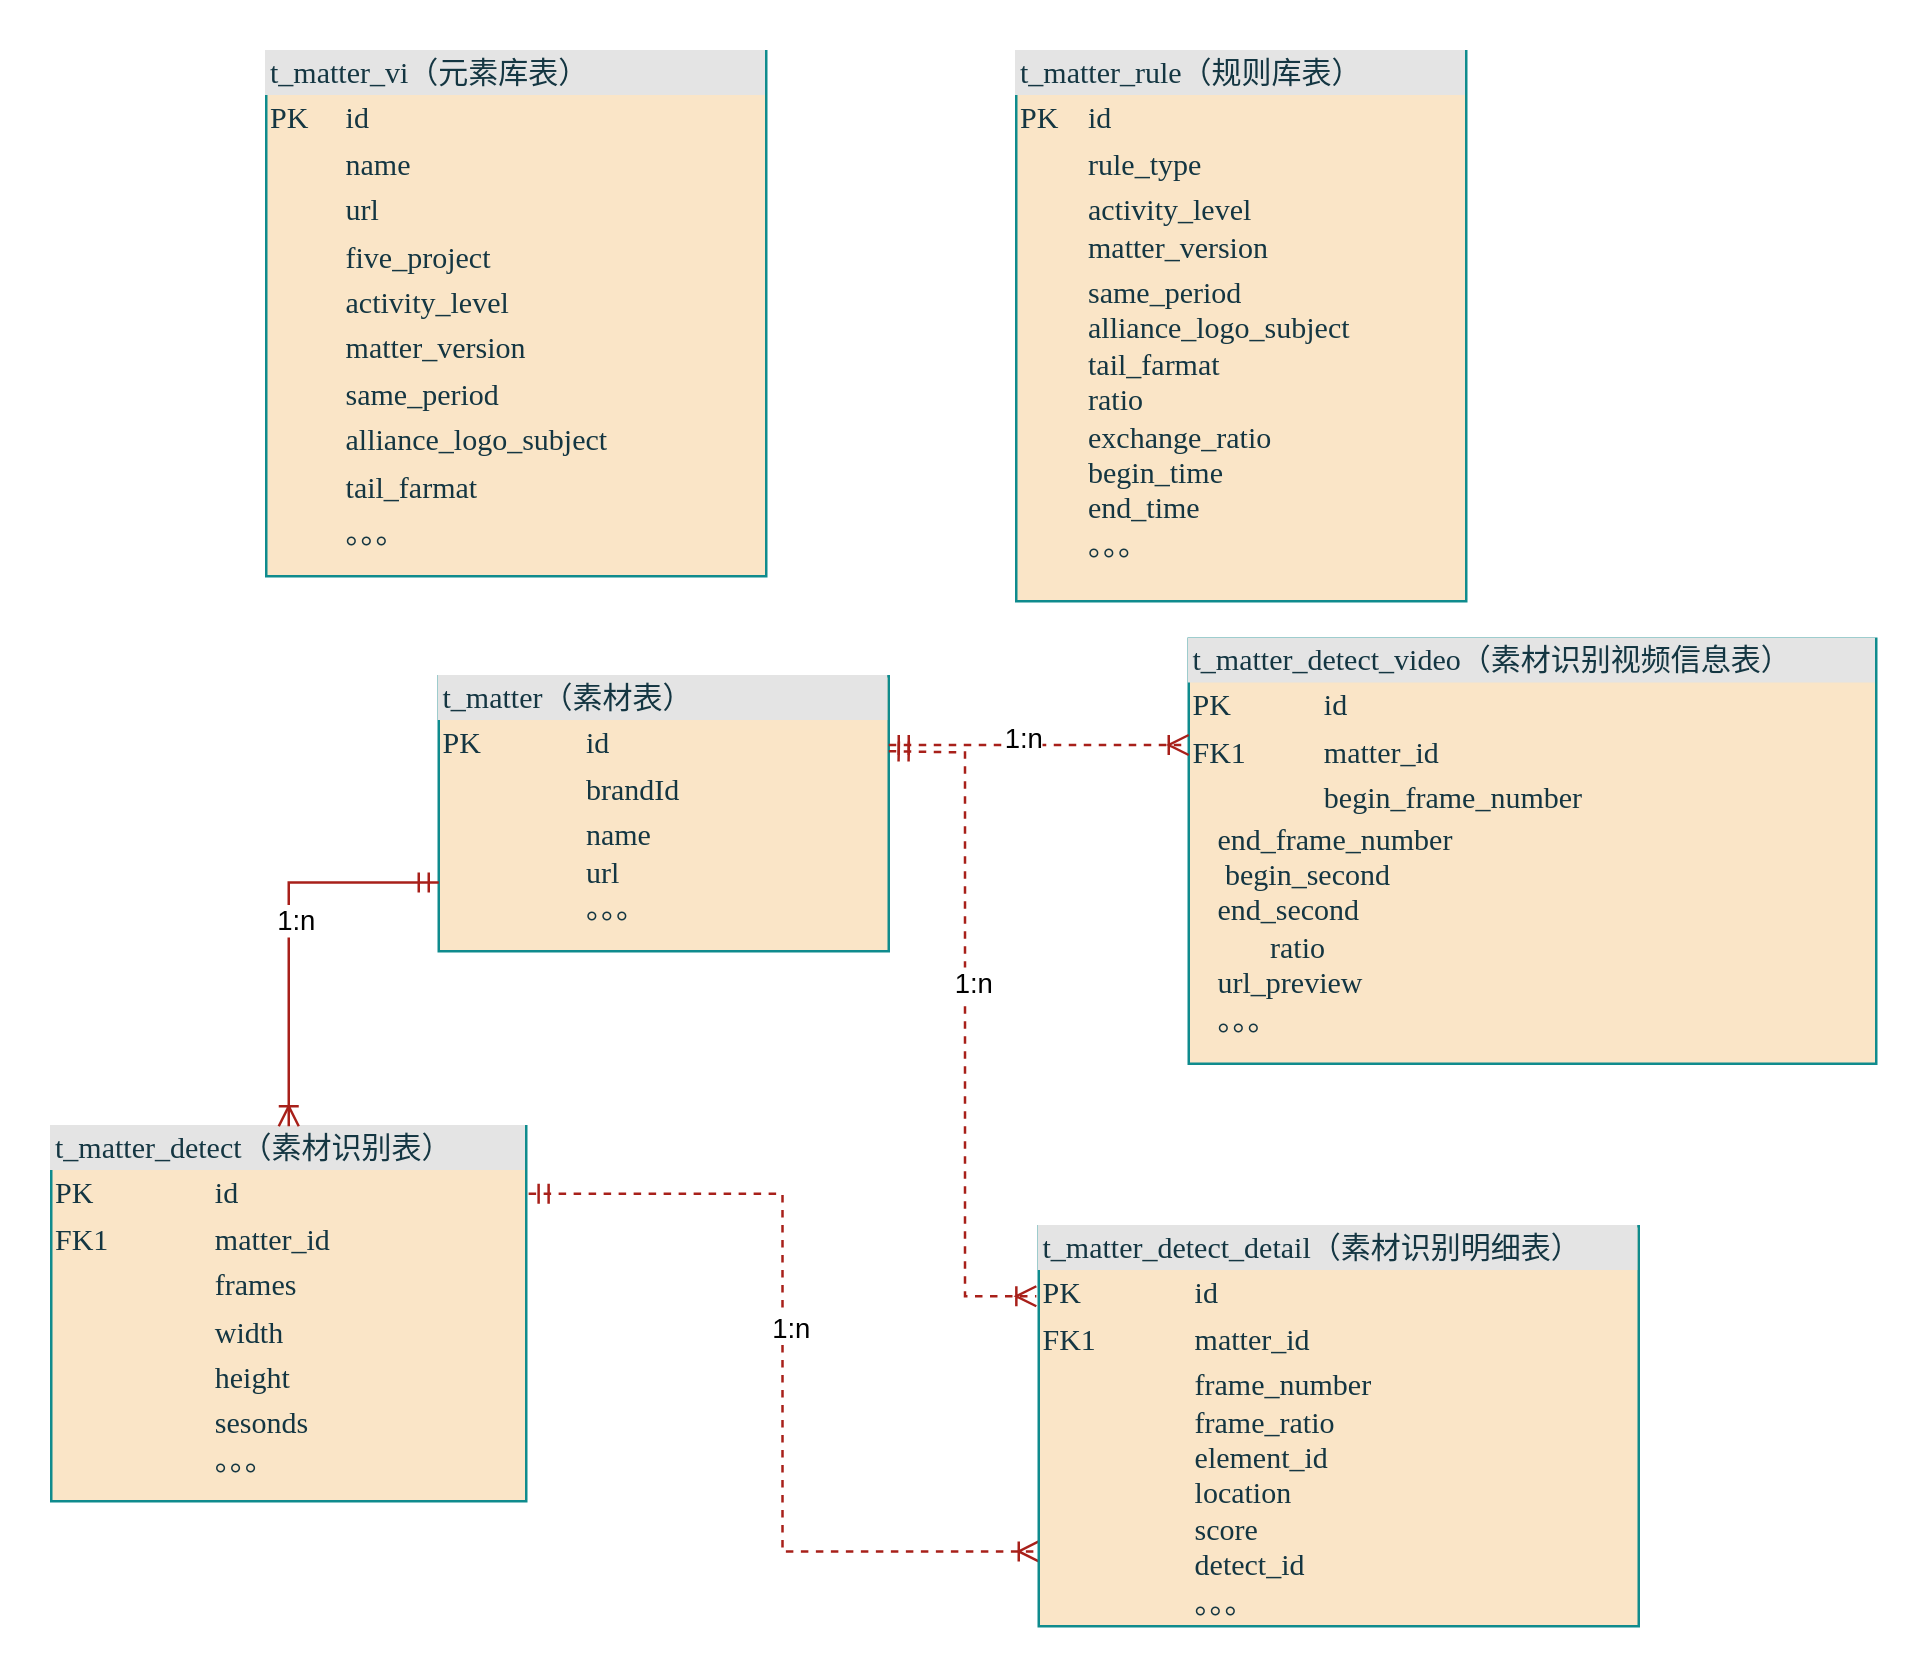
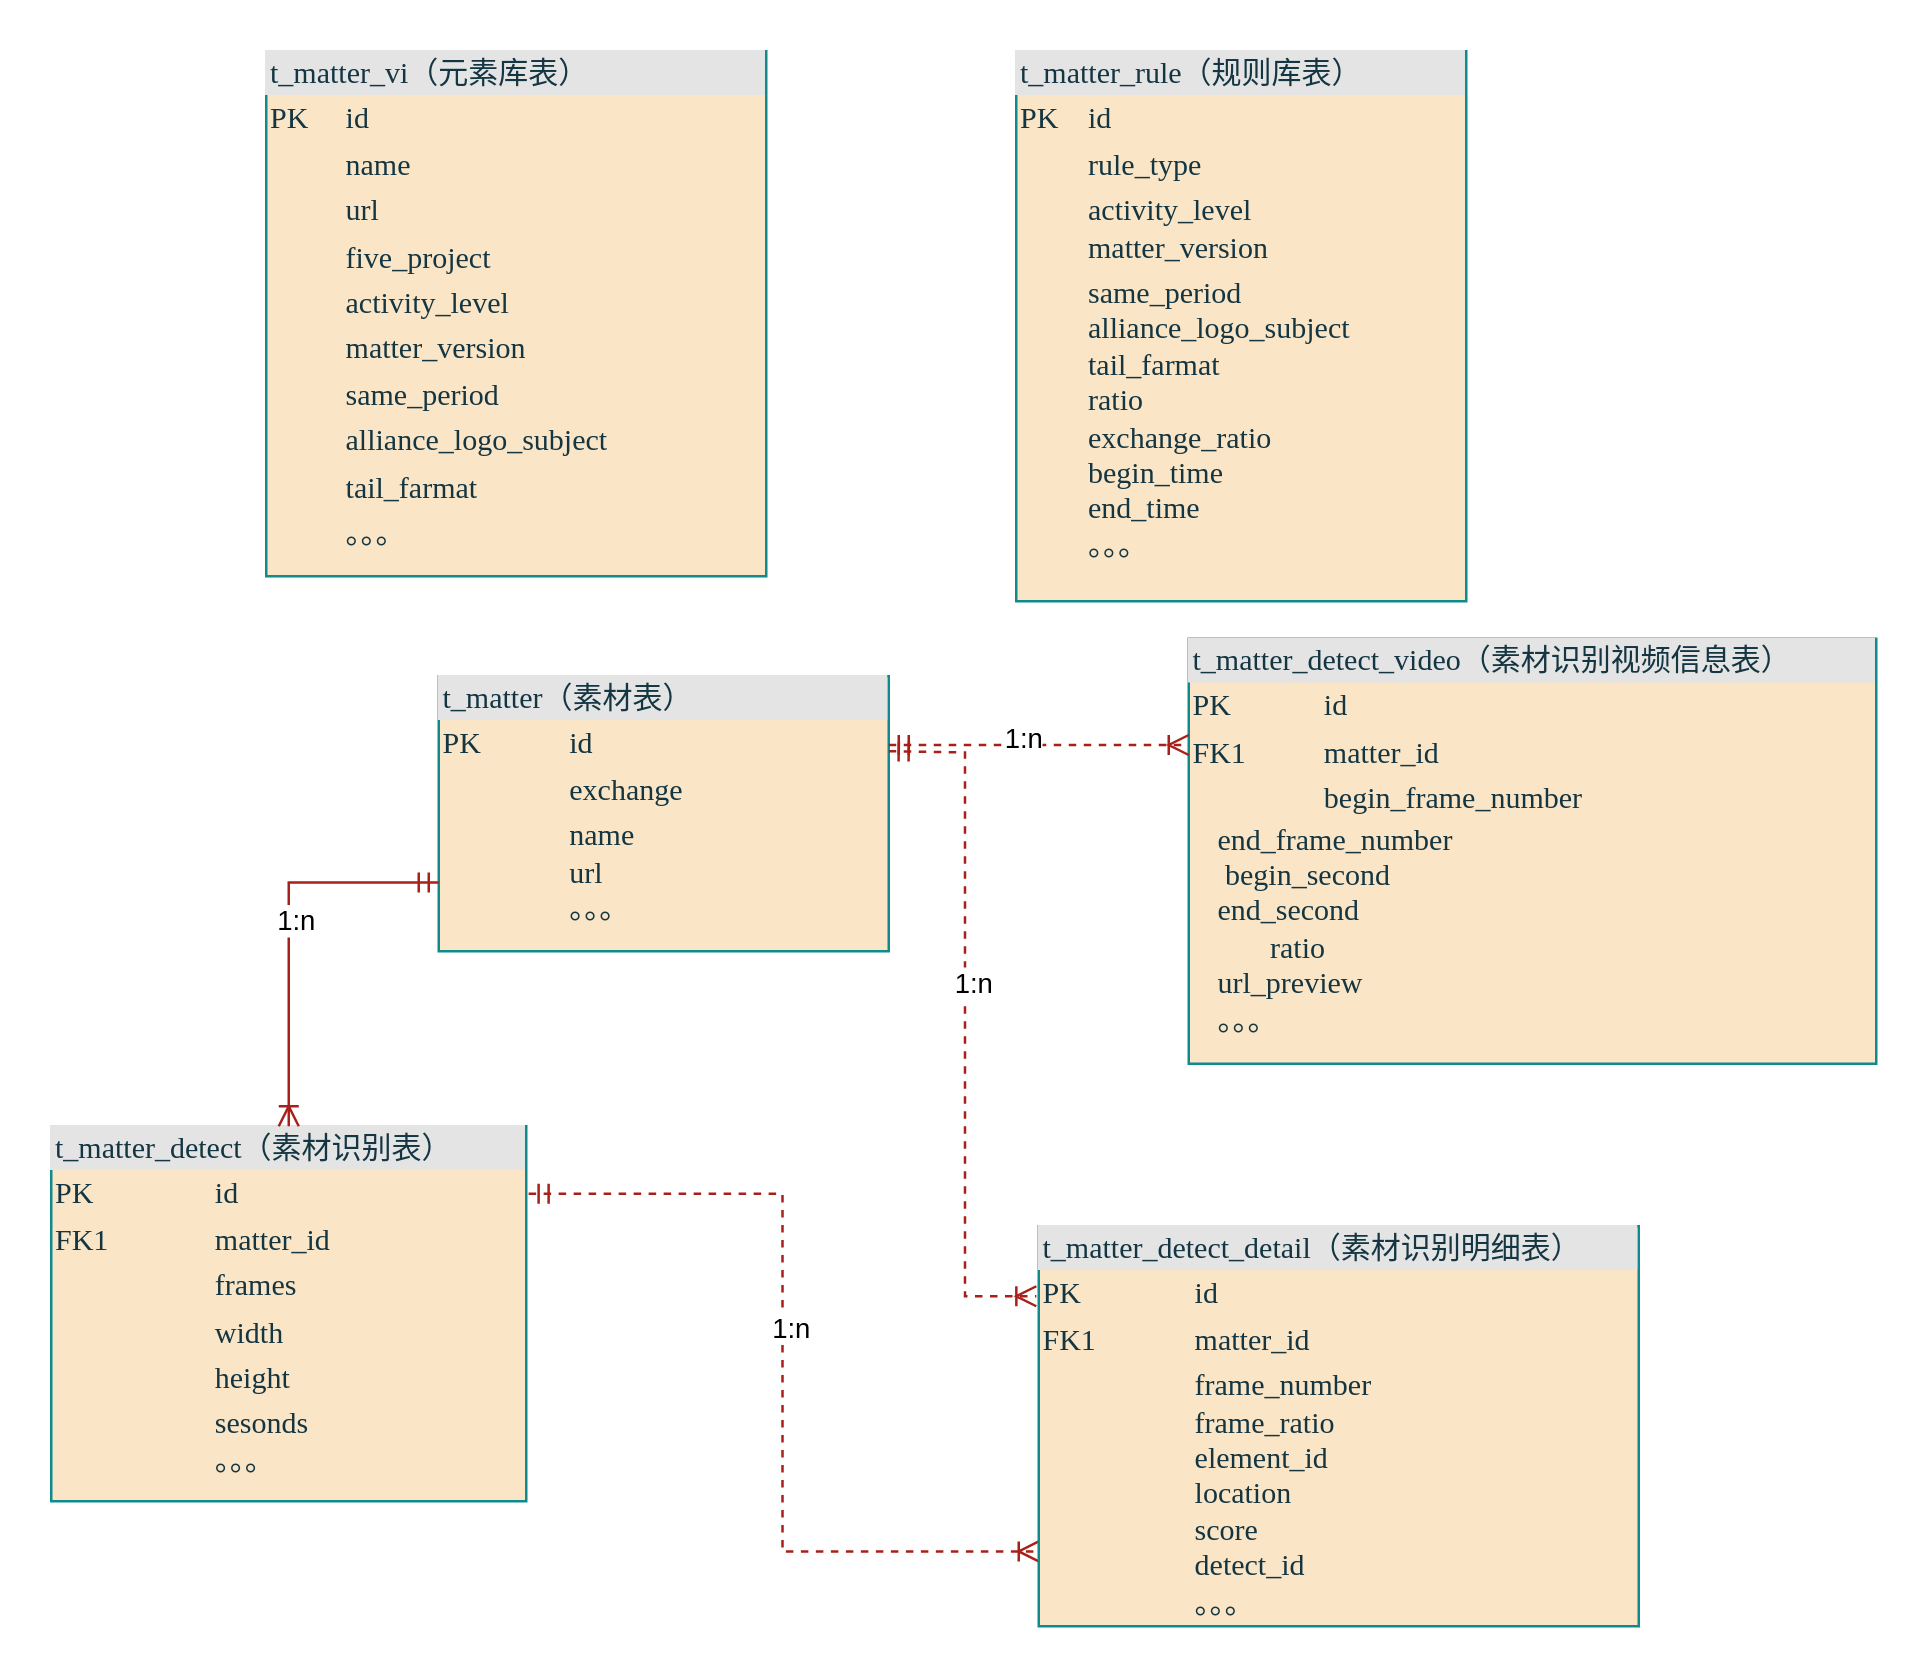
(581, 784) -> (581, 784)
